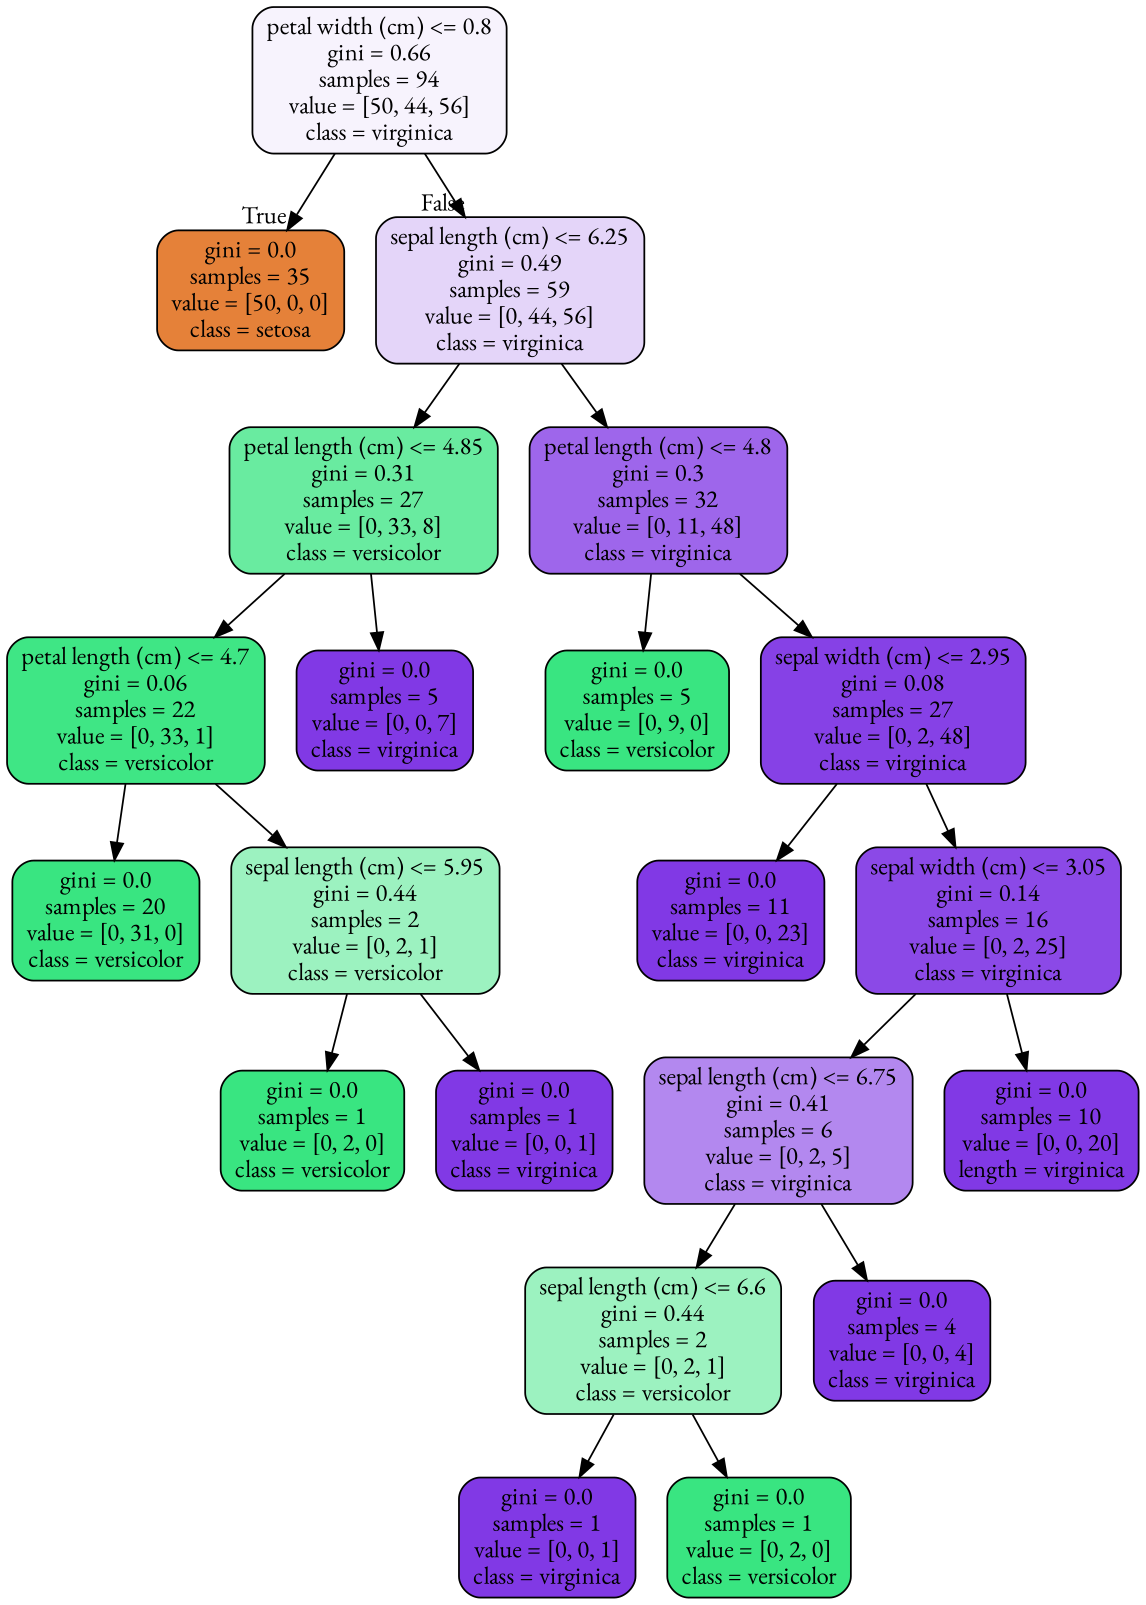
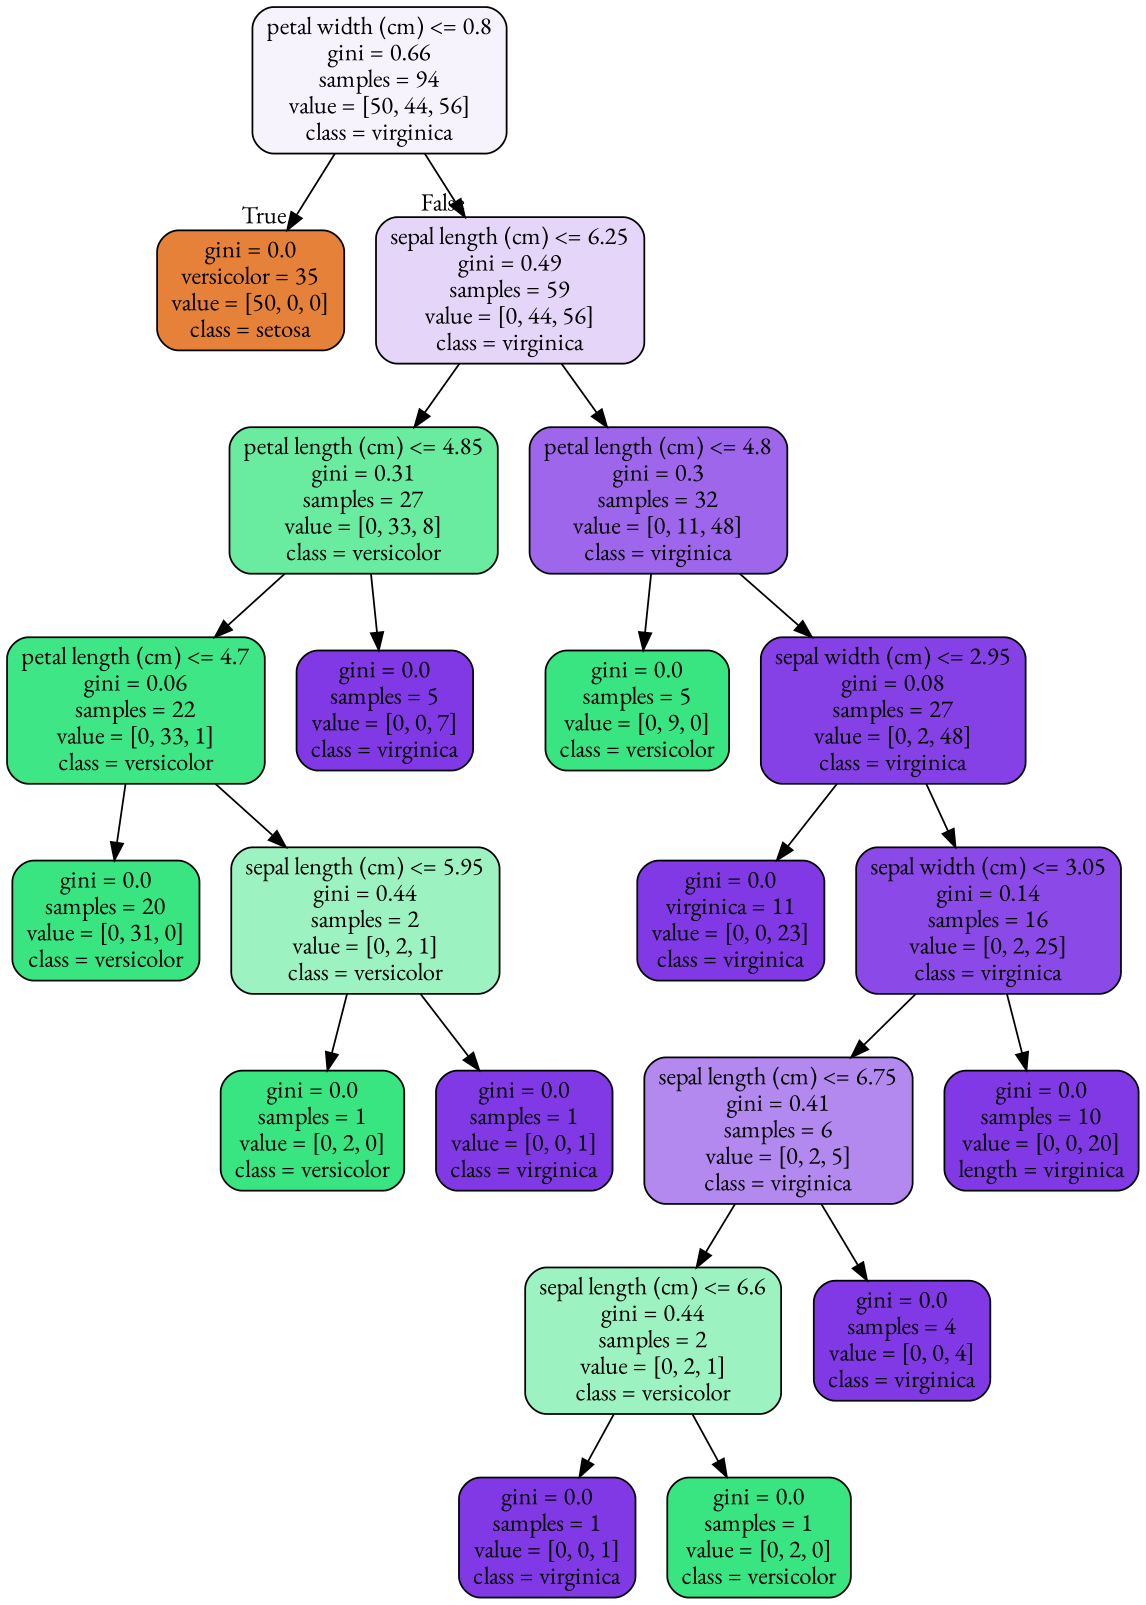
(251, 290) -> (251, 290)
(731, 921) -> (731, 921)
